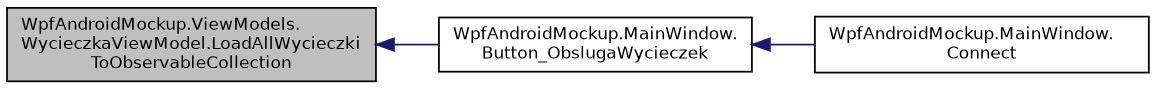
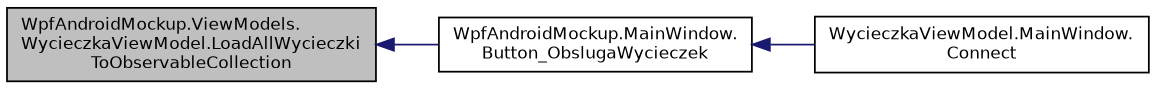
(982, 45) -> (982, 45)
